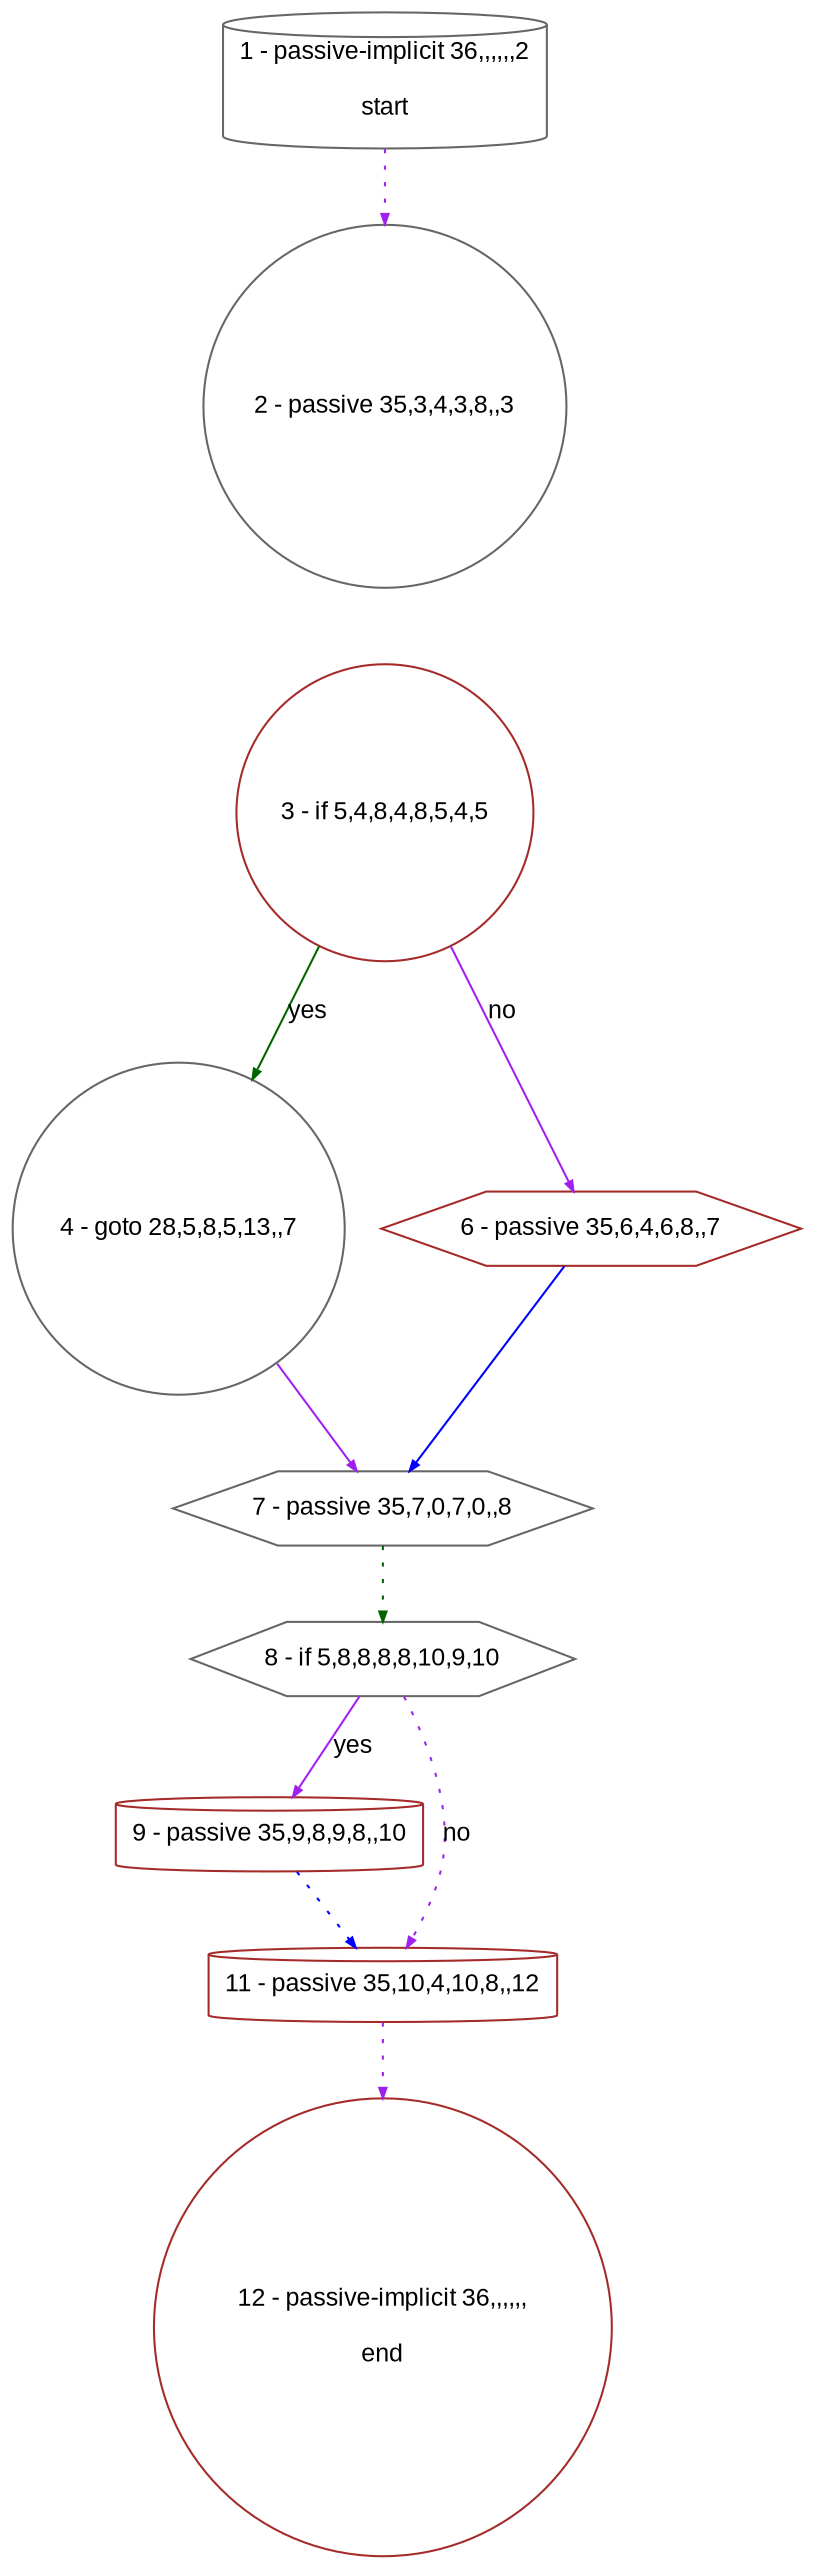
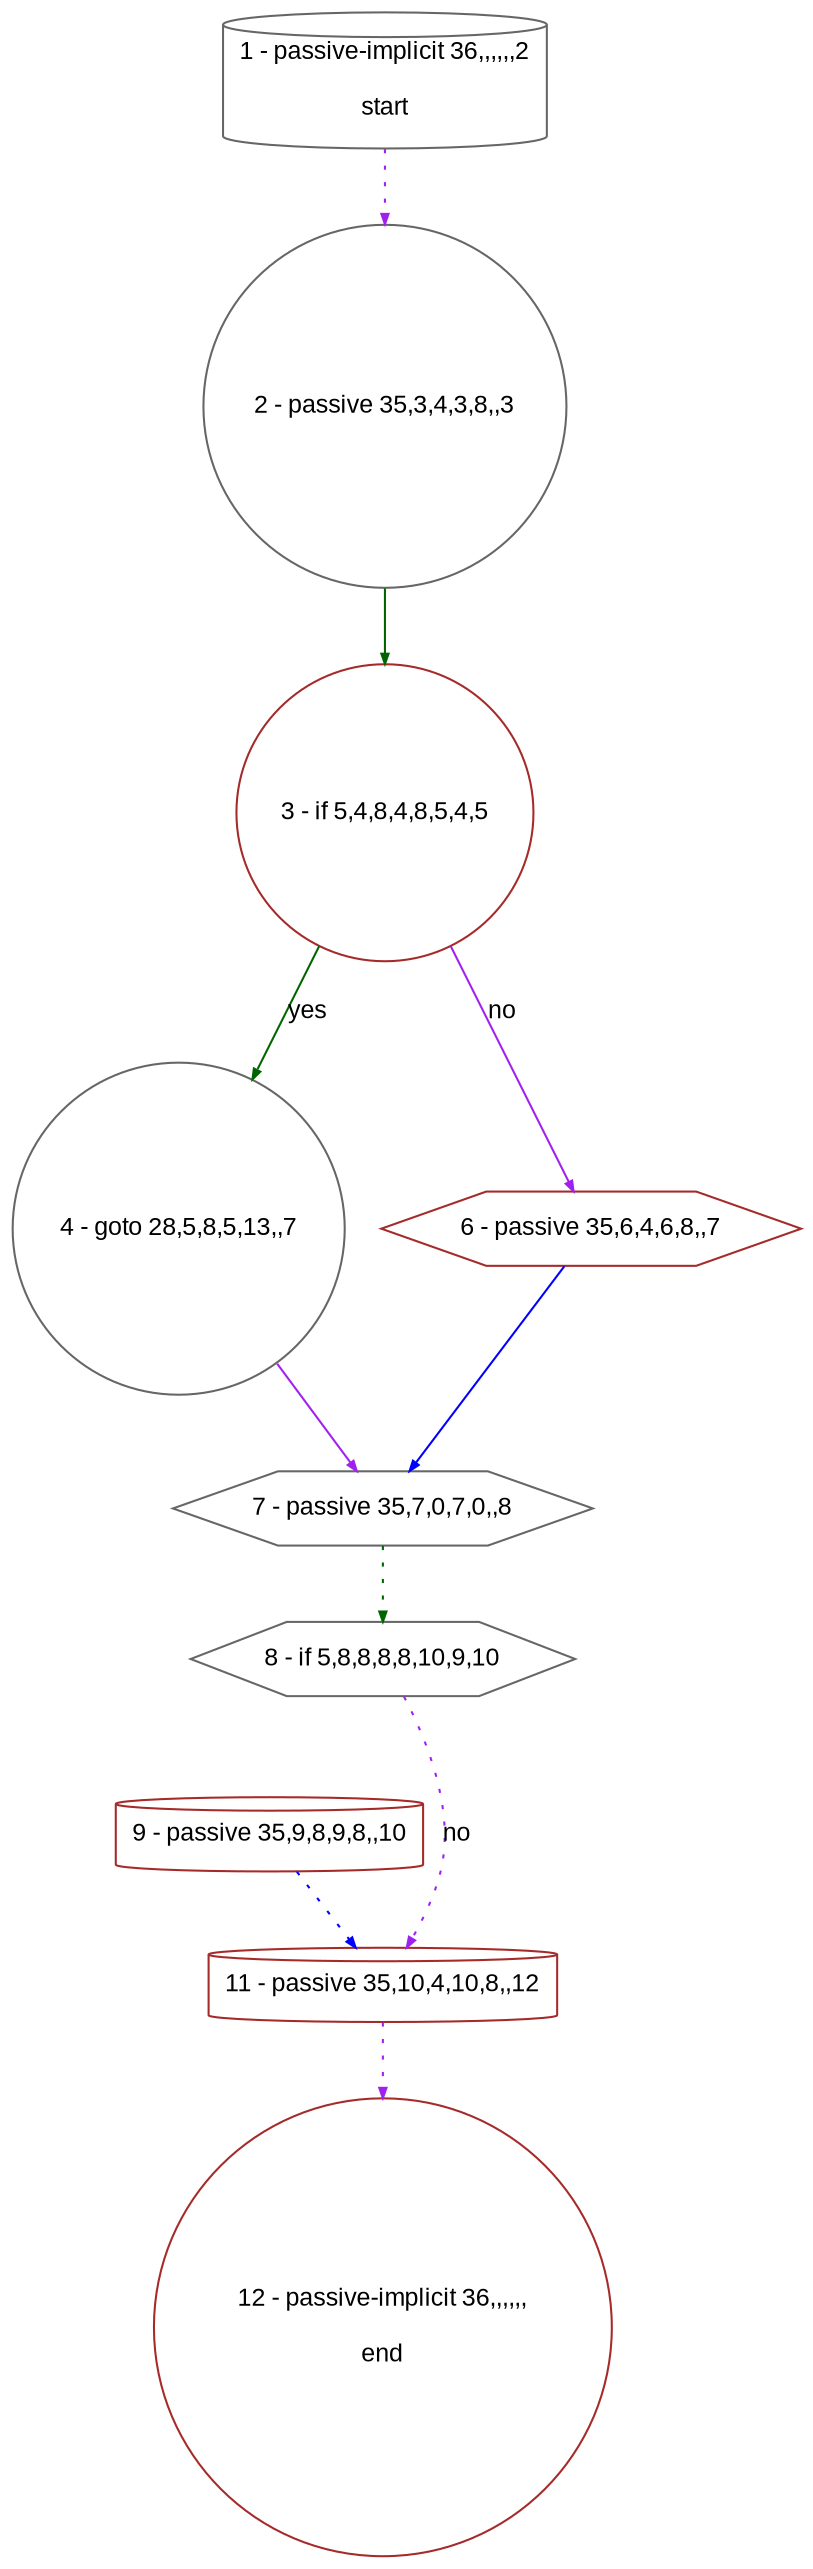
none -> (385, 621)
(329, 1742) -> none
